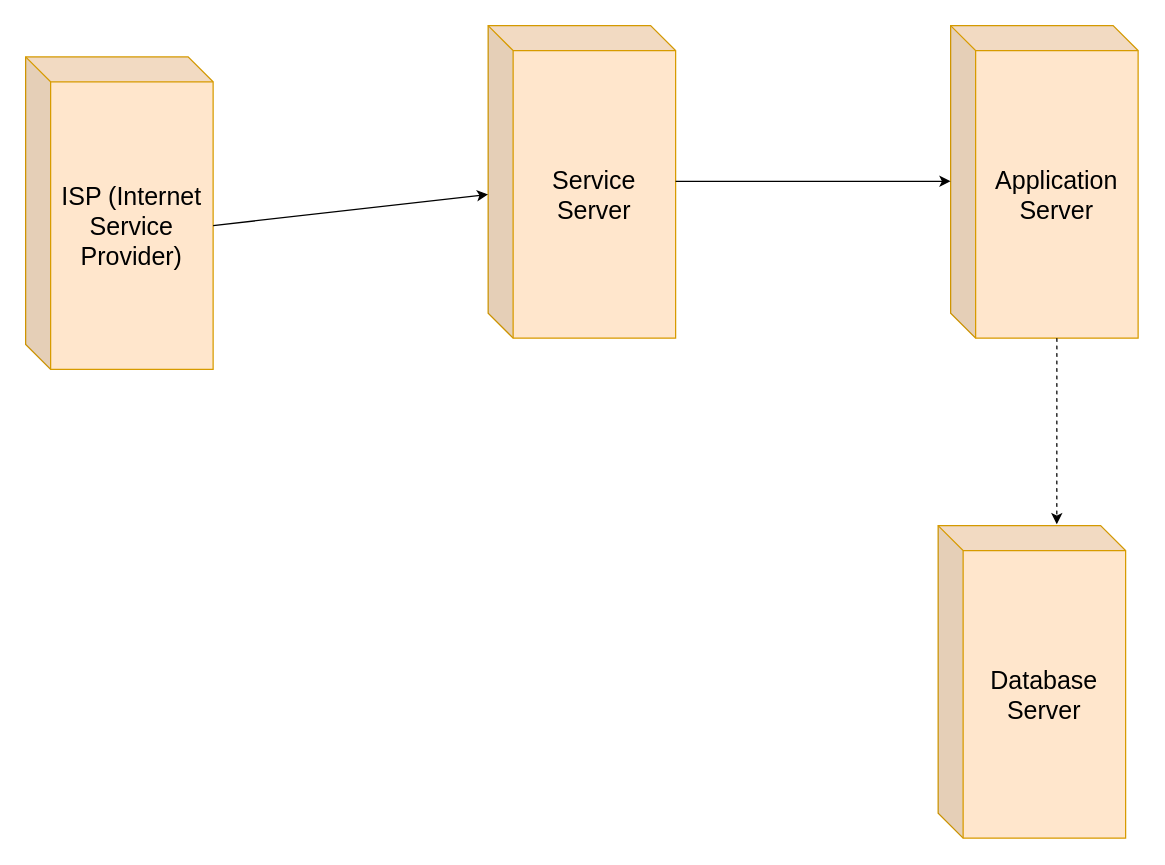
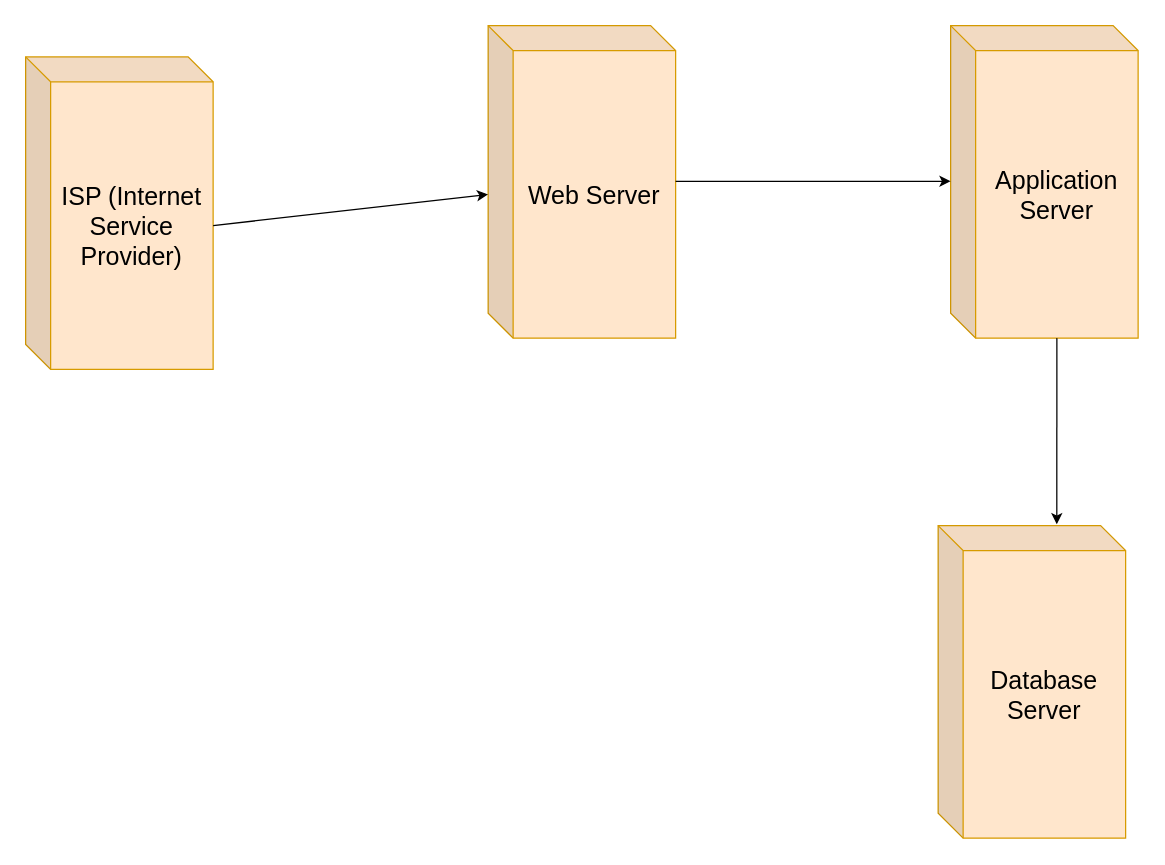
(594, 194) -> (594, 194)
(1057, 428) -> (1057, 428)
